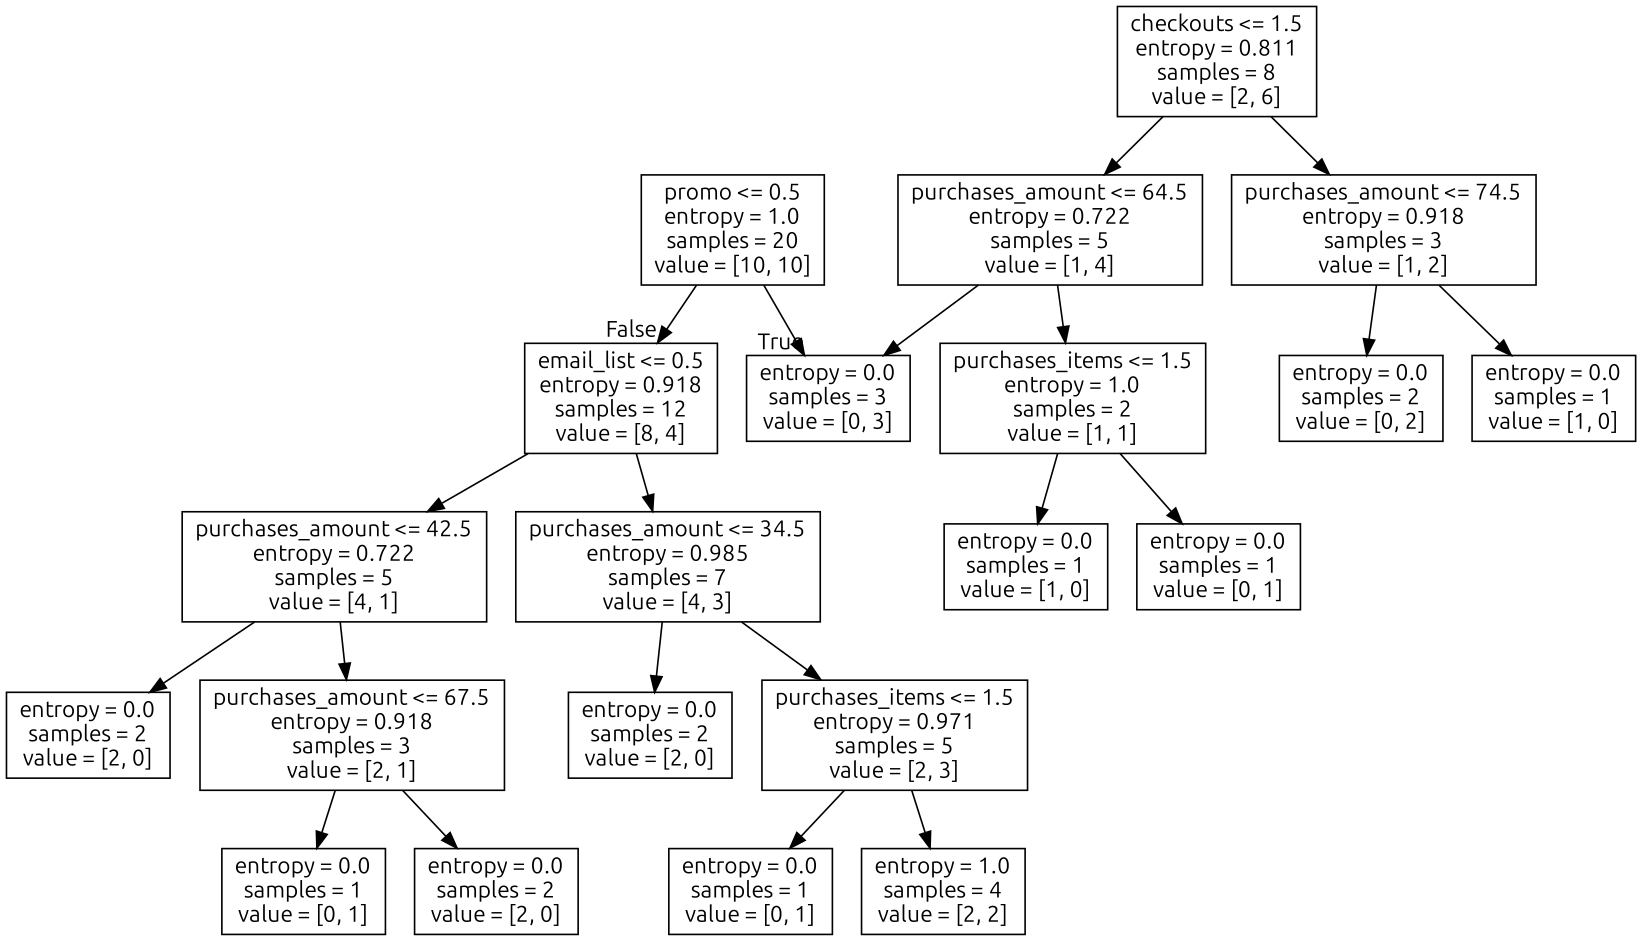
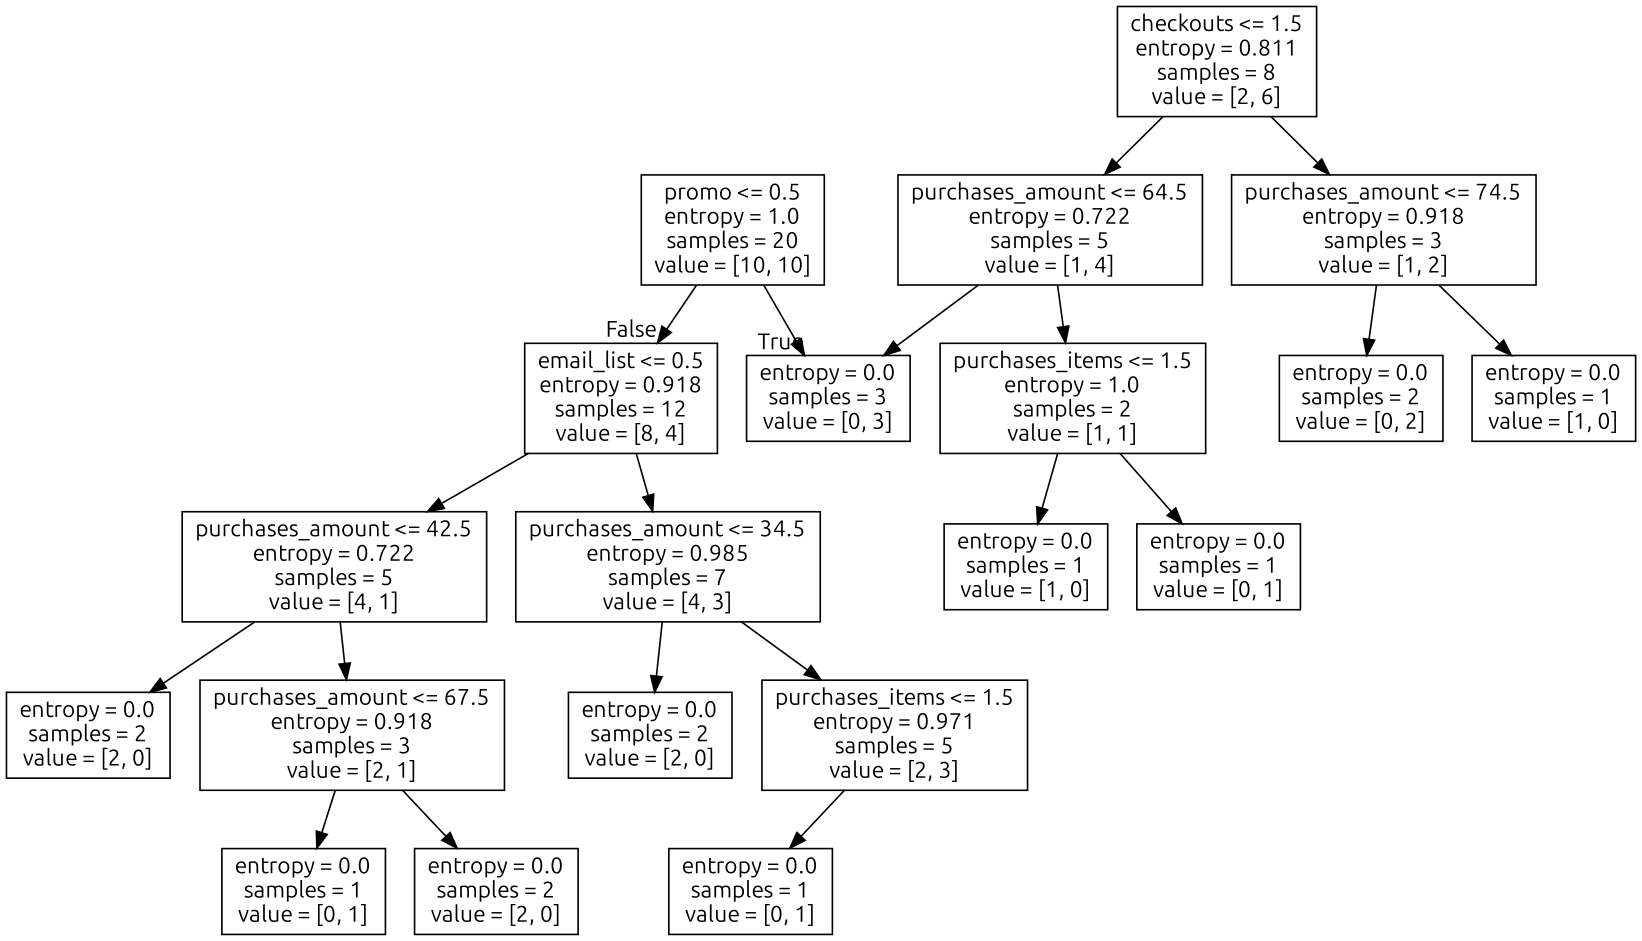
(943, 892) -> none
